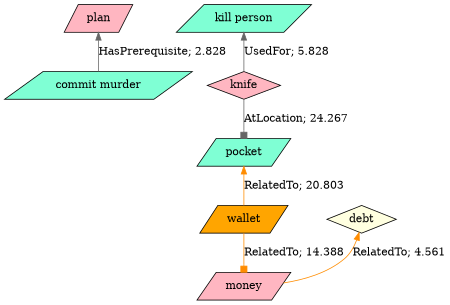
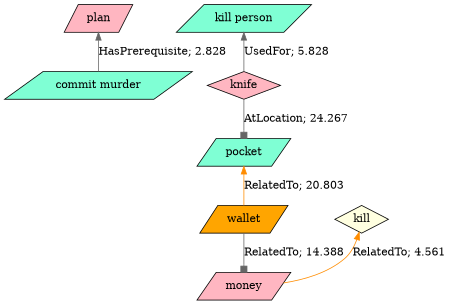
(362, 219) -> (362, 219)
(244, 249) -> (244, 249)
